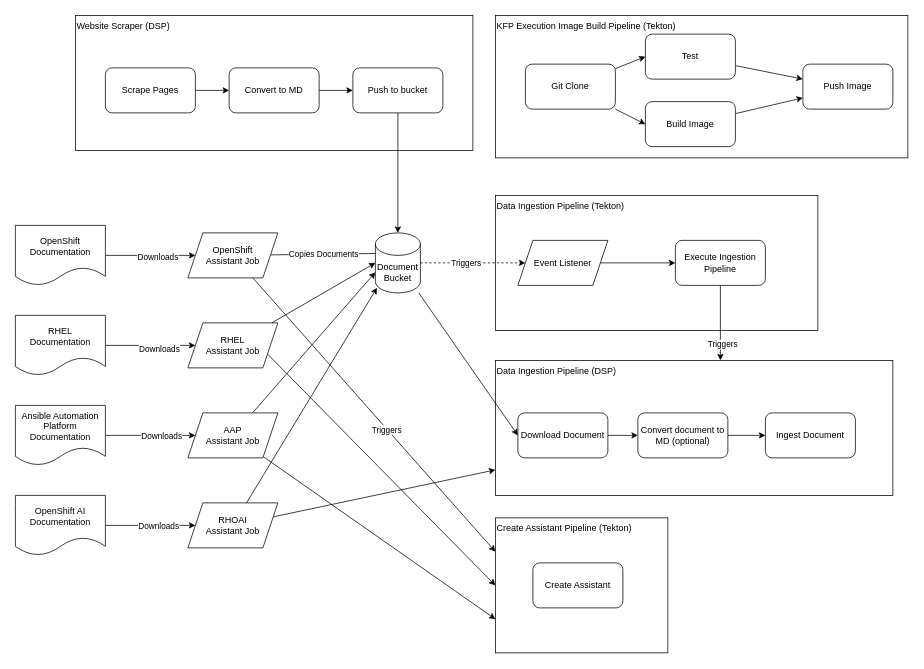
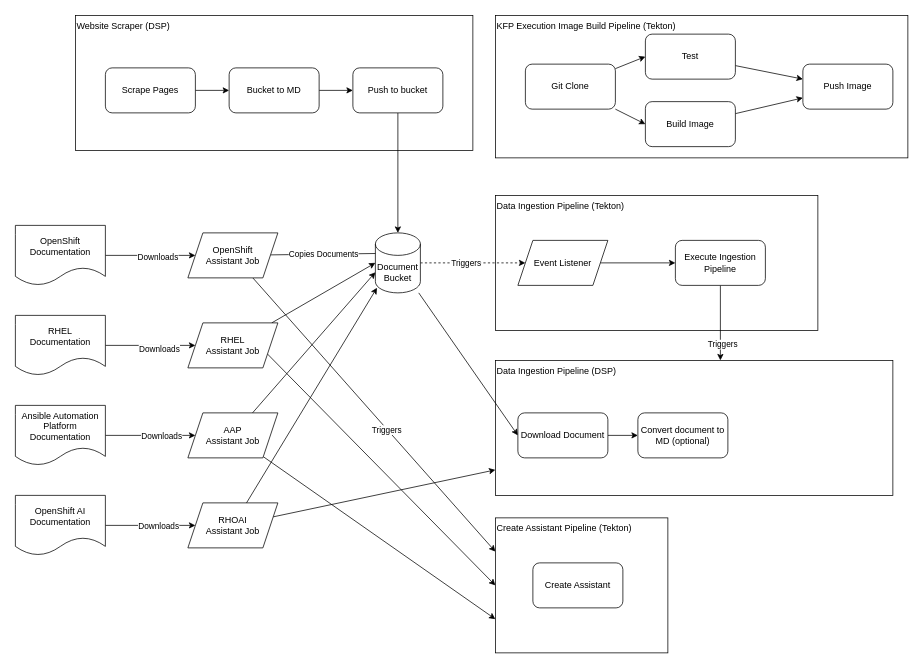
(274, 90) -> (274, 90)
(744, 435) -> none
(810, 435) -> none
